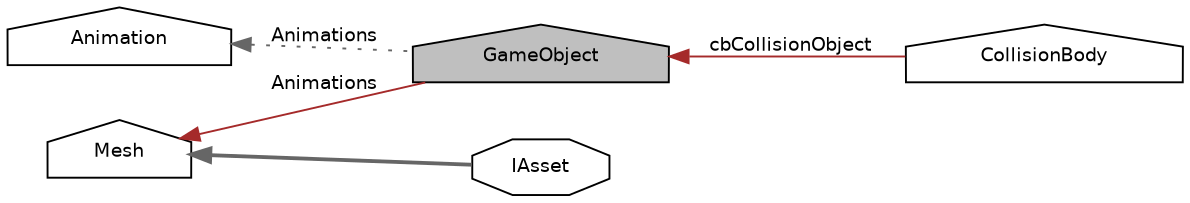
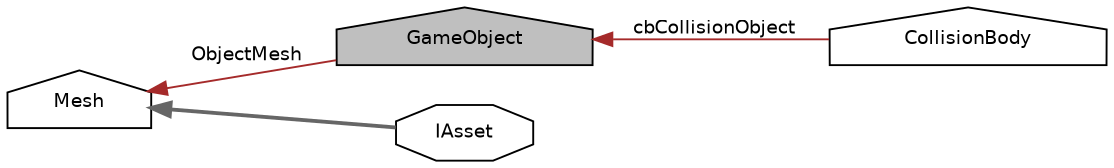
(119, 39) -> none
(322, 84) -> (244, 56)
